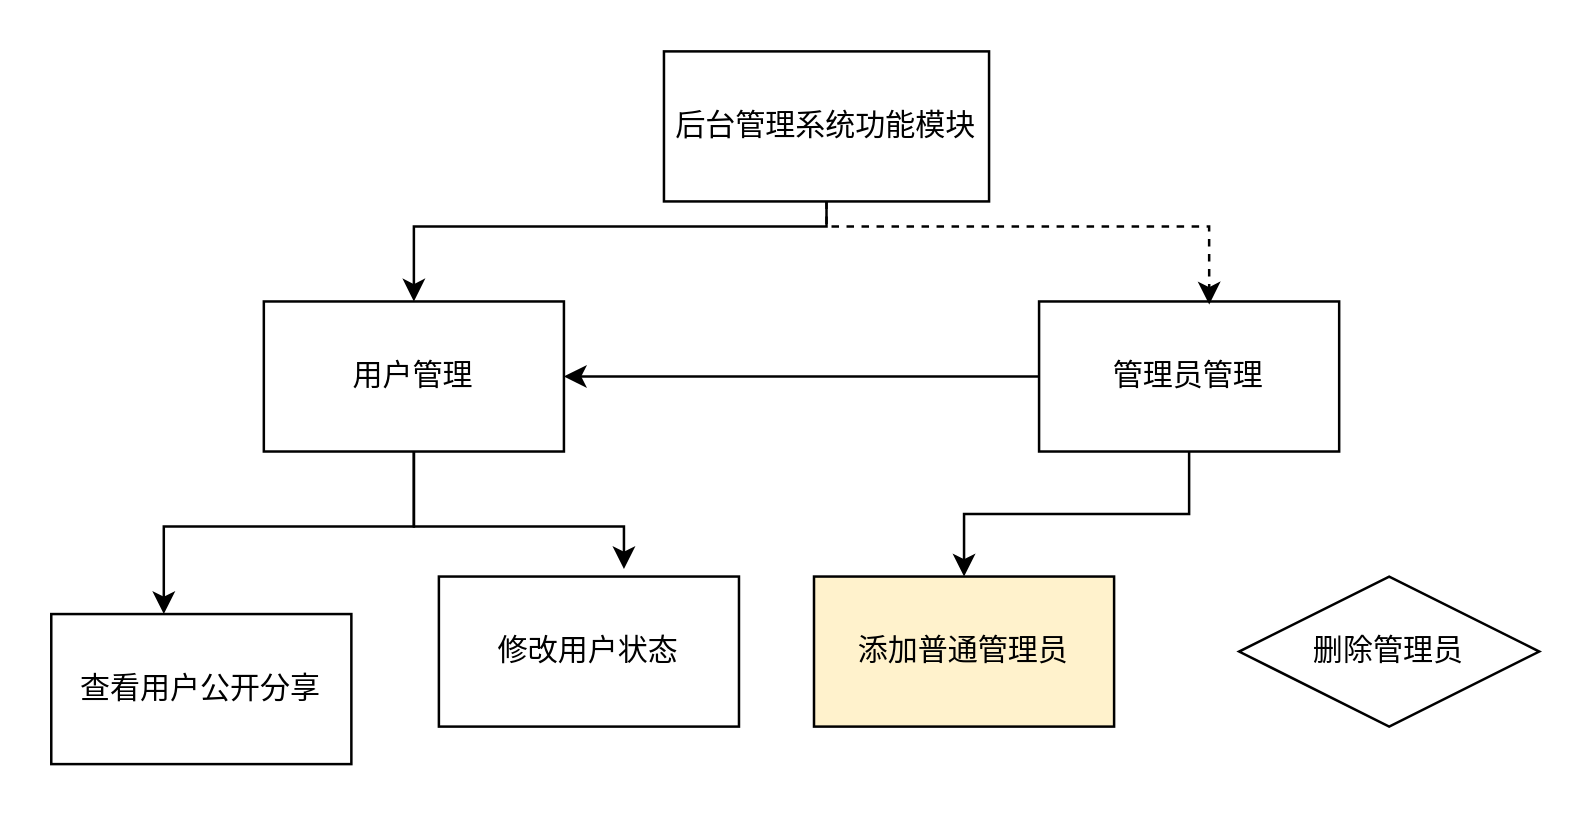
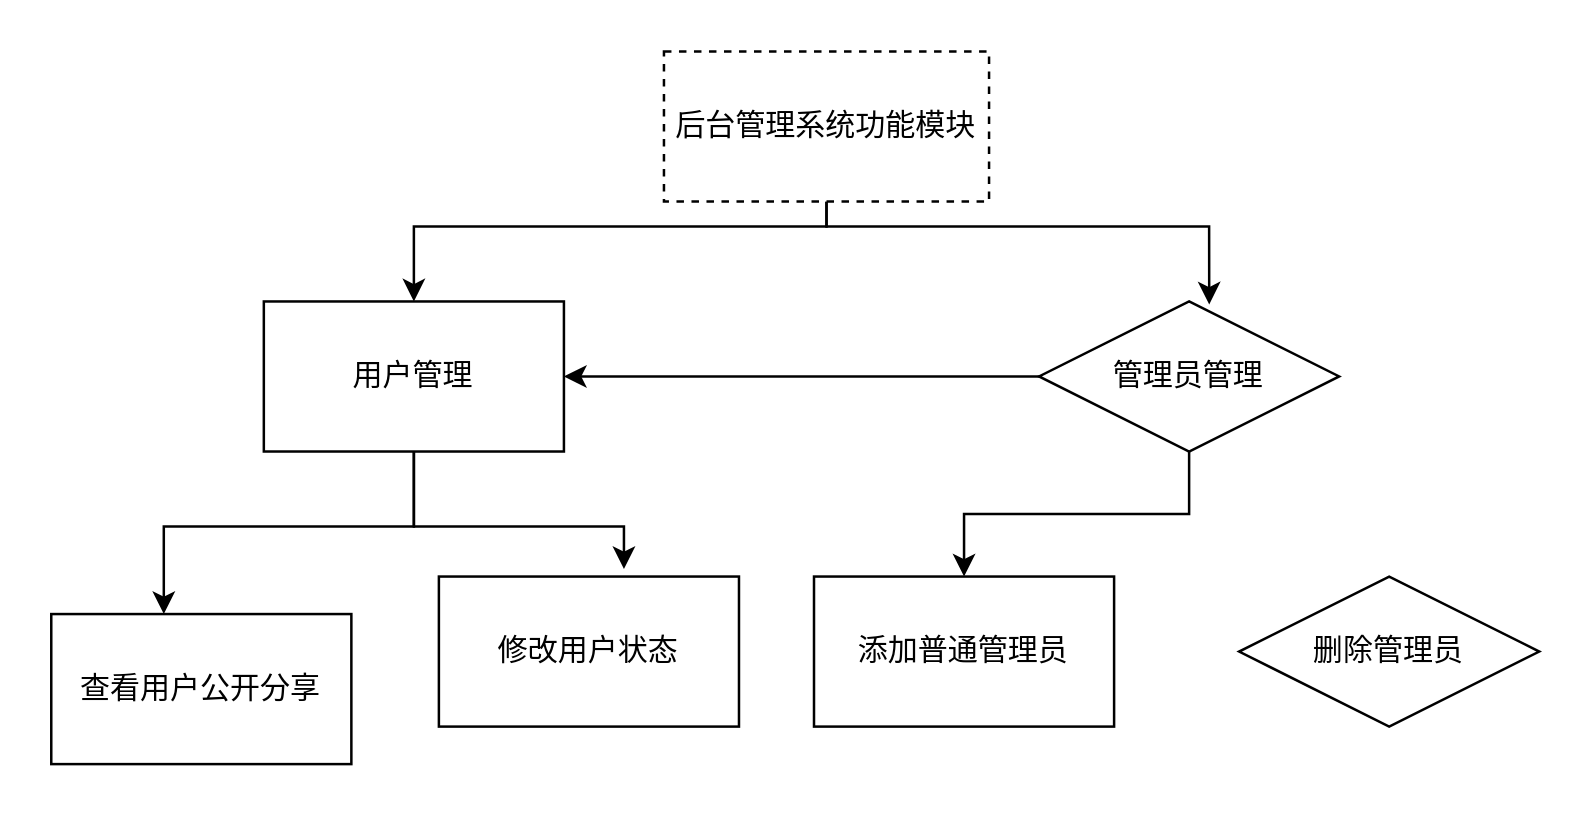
(826, 126) -> (826, 126)
(1050, 226) -> (1050, 226)
(1189, 376) -> (1189, 376)
(964, 651) -> (964, 651)
